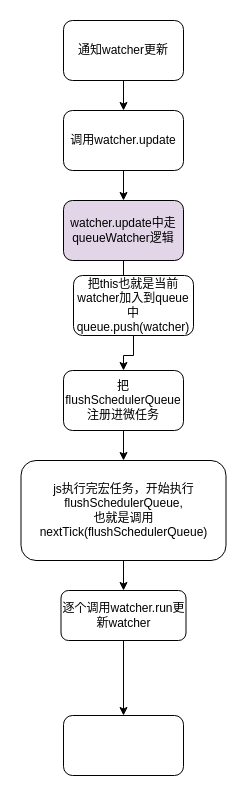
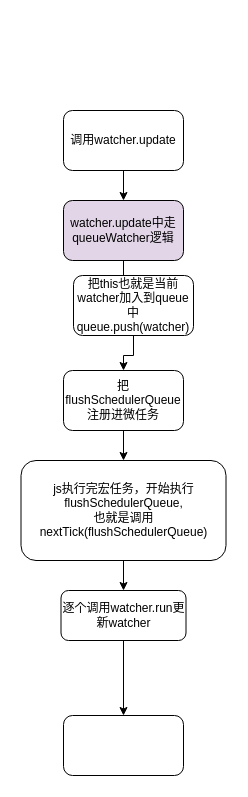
(124, 51) -> none
(124, 100) -> none
